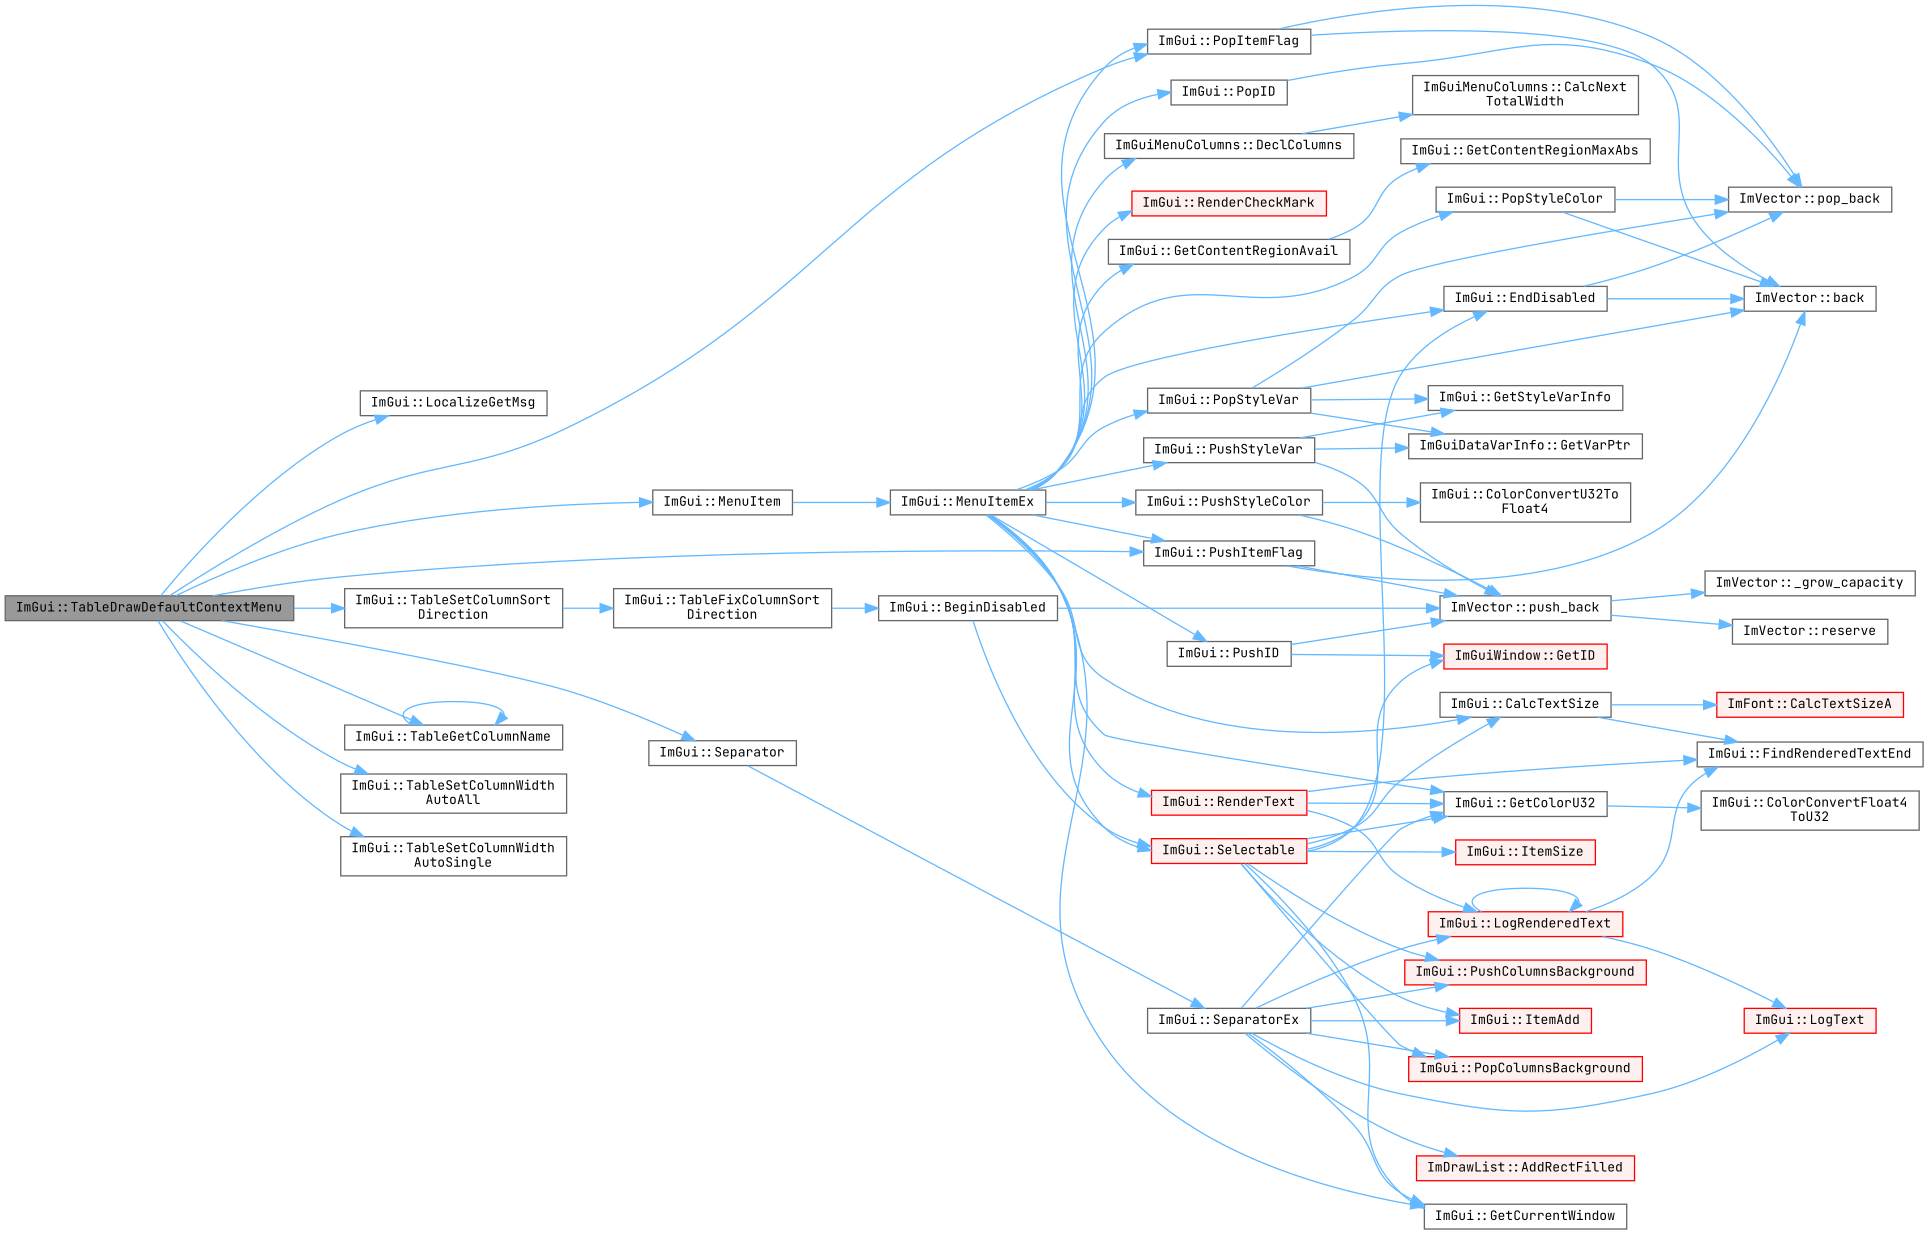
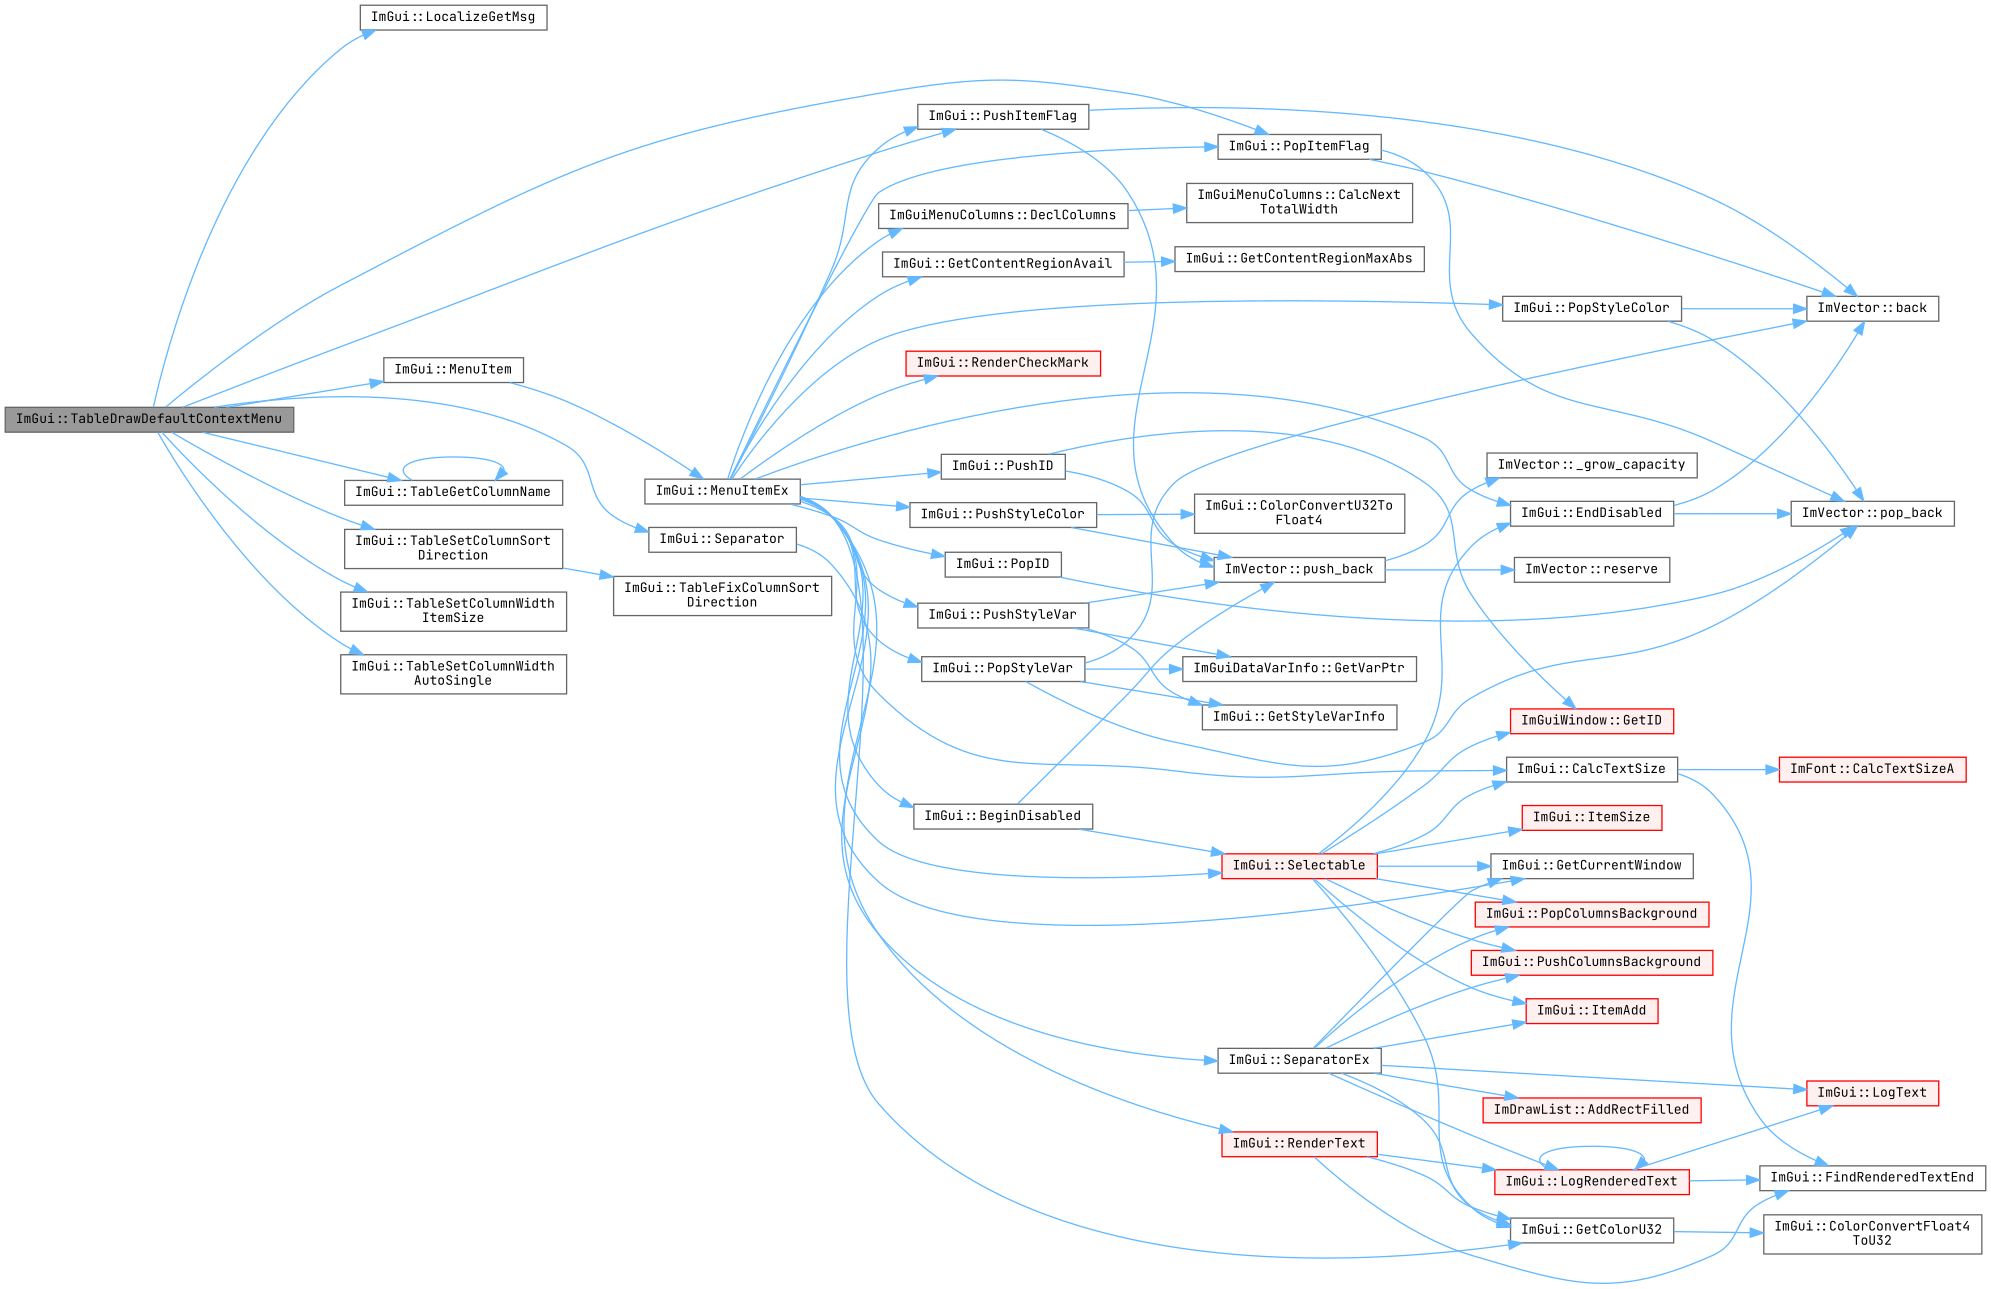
(849, 608) -> (856, 647)
(454, 794) -> (454, 612)
